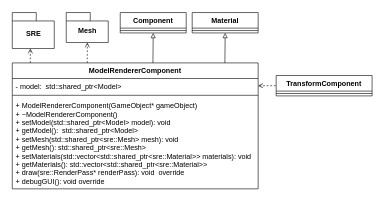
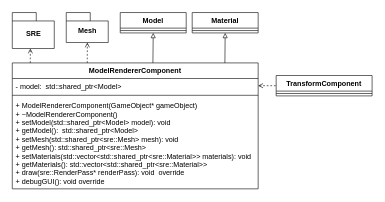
(153, 20) -> (153, 20)
